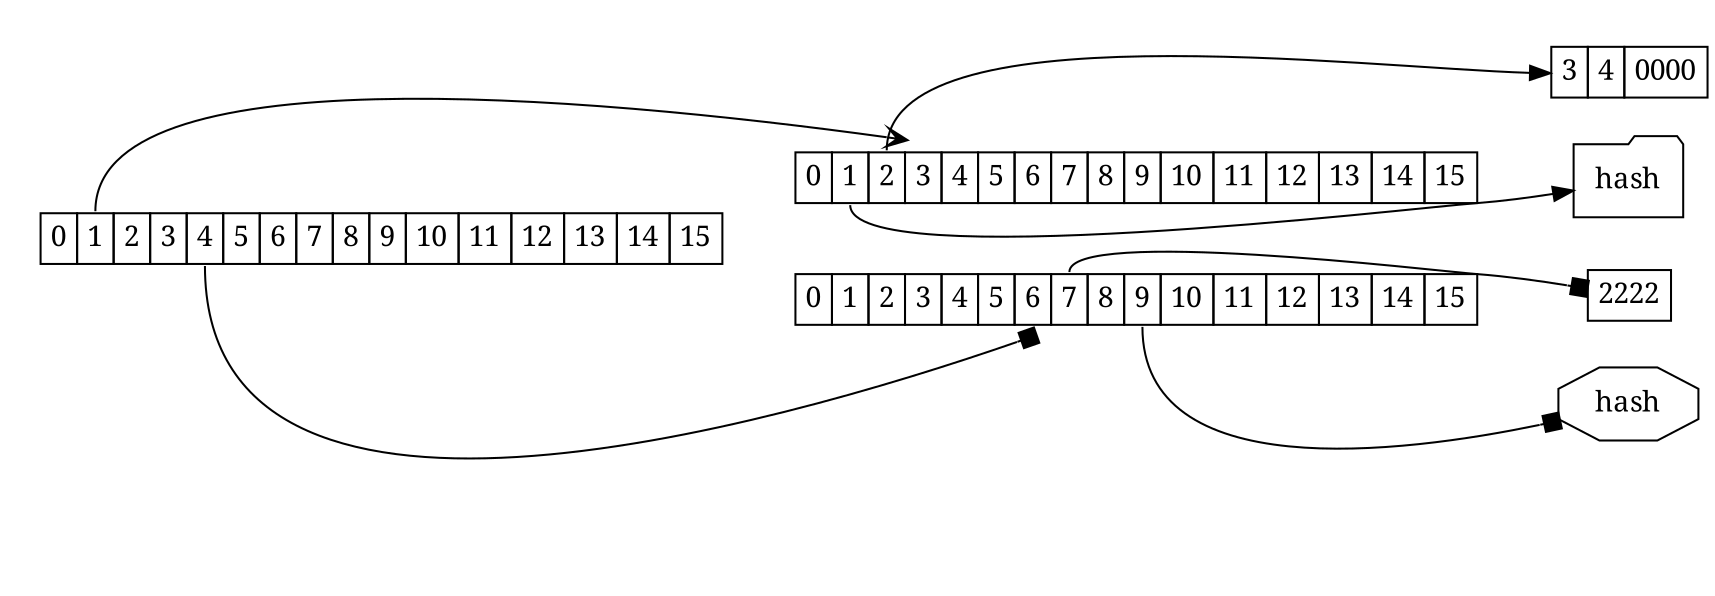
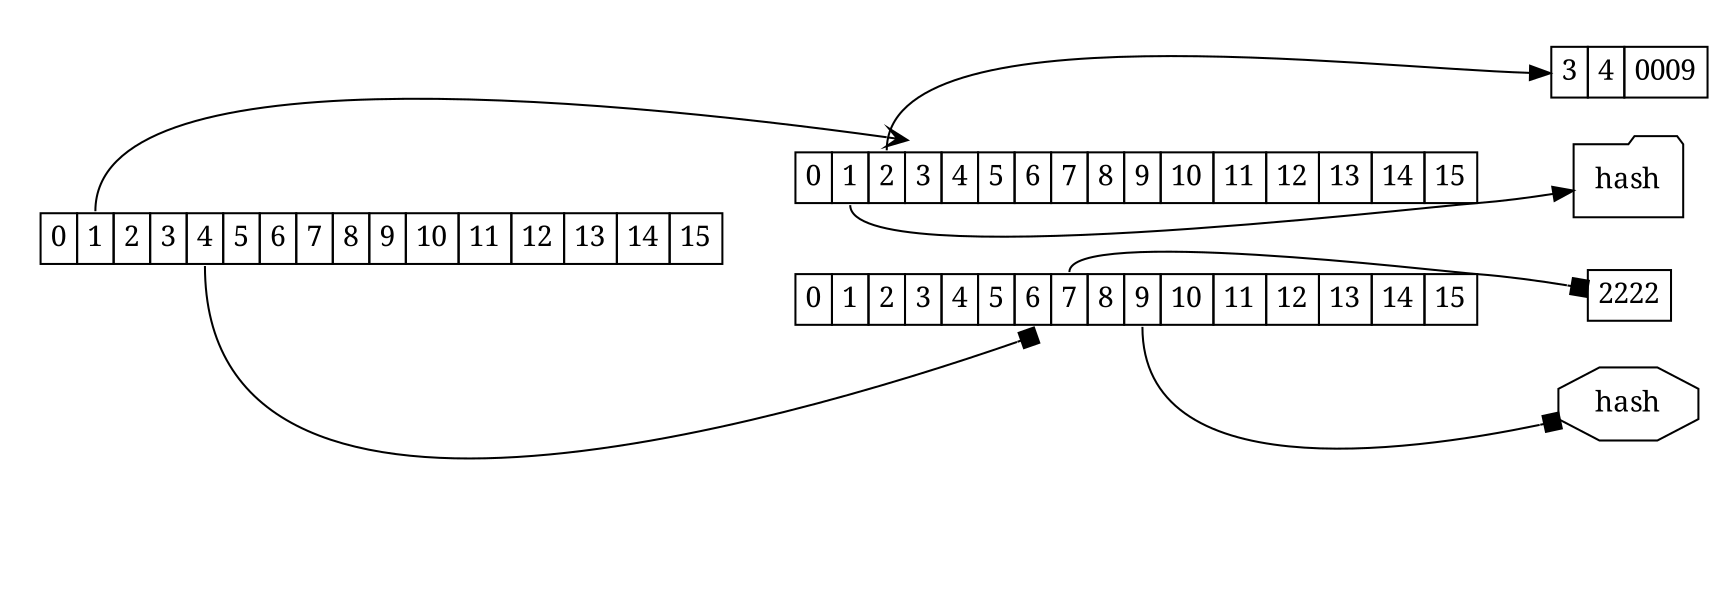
(1666, 71) -> (1666, 71)
